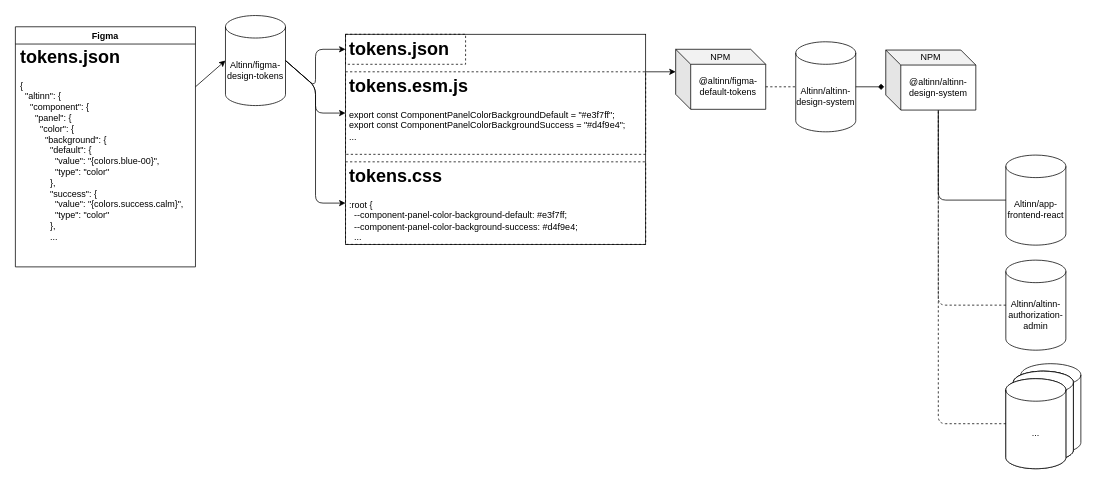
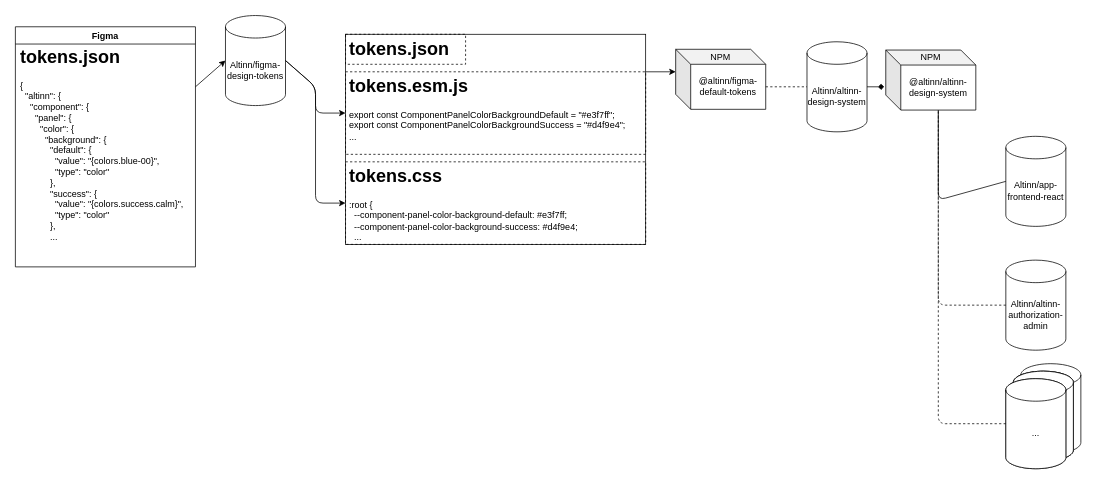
(315, 57) -> none
(825, 87) -> (837, 87)
(1035, 200) -> (1035, 181)
